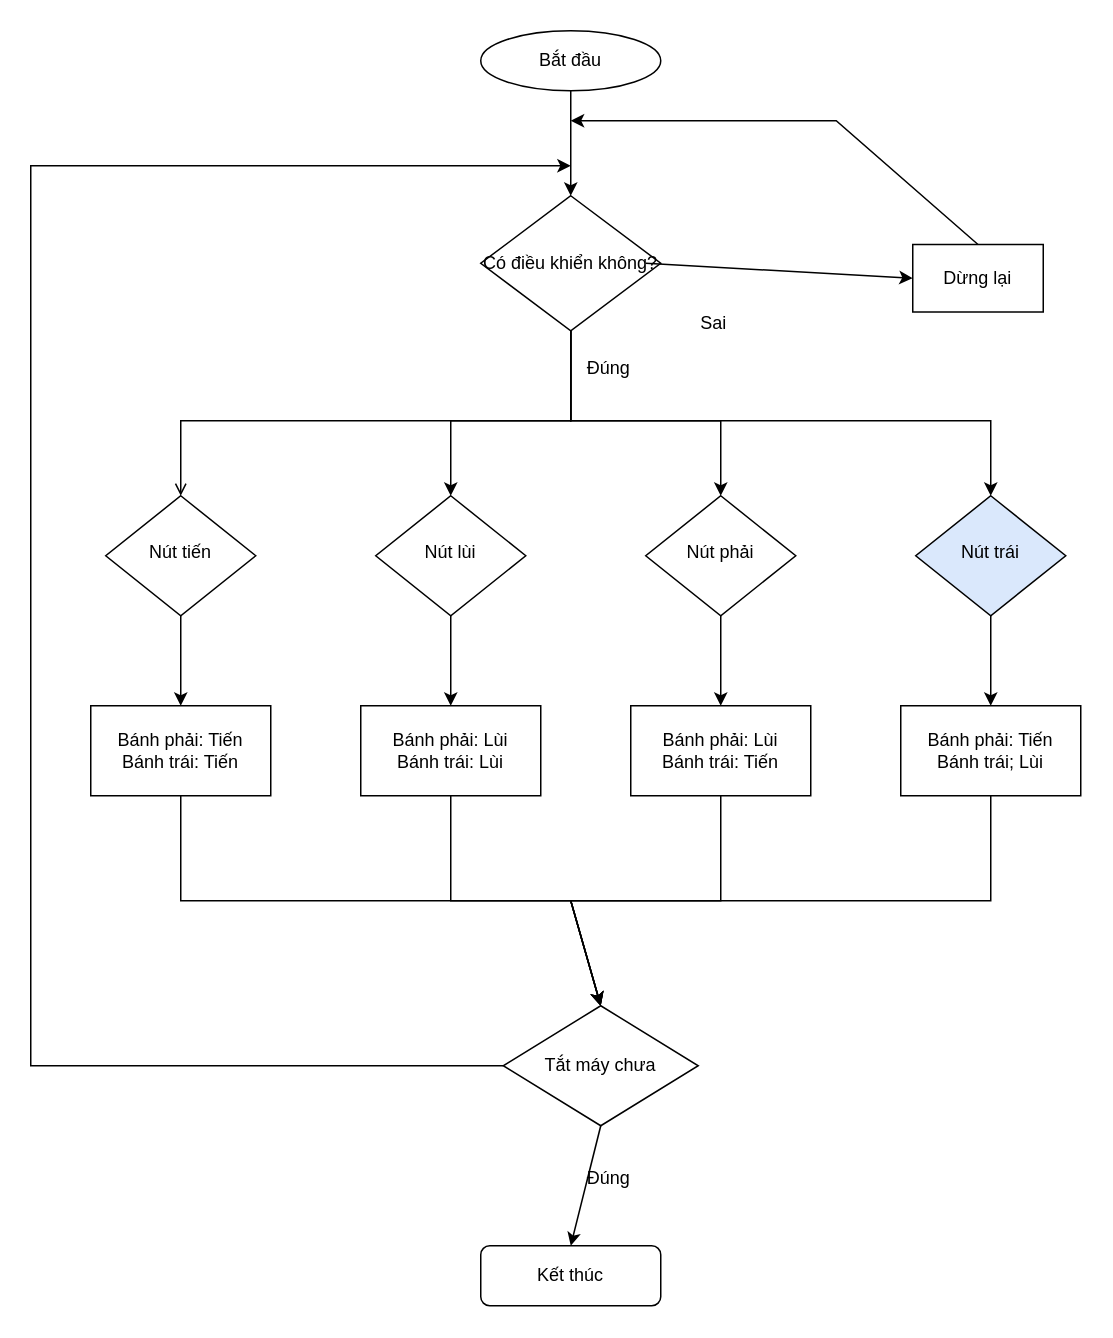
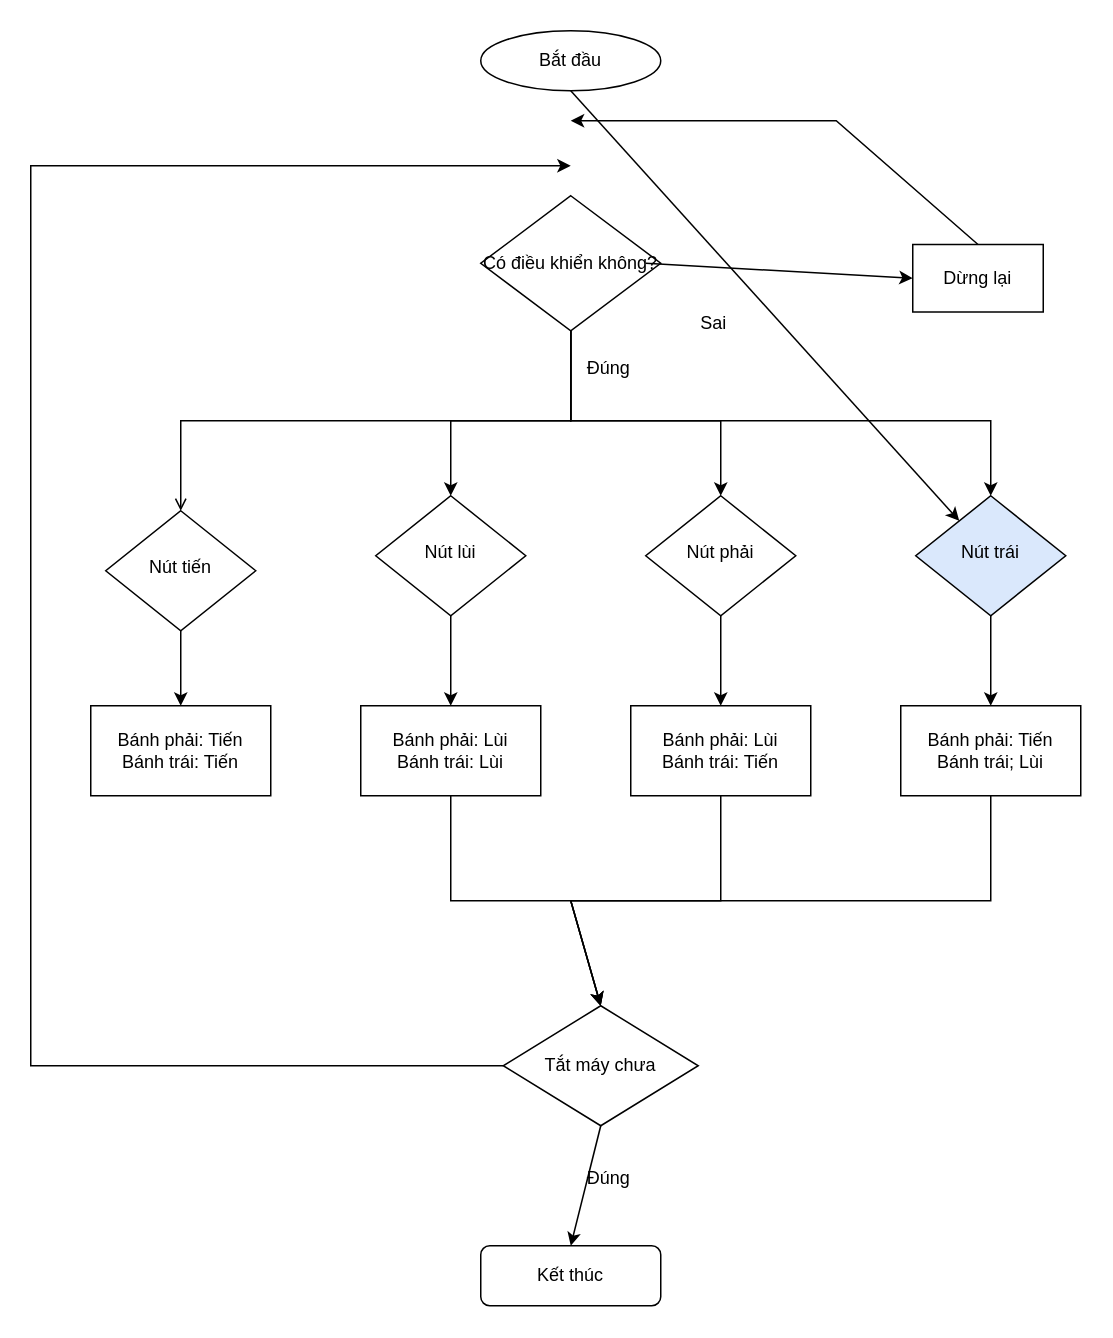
(571, 138) -> (762, 302)
(181, 556) -> (181, 571)
(262, 901) -> none
